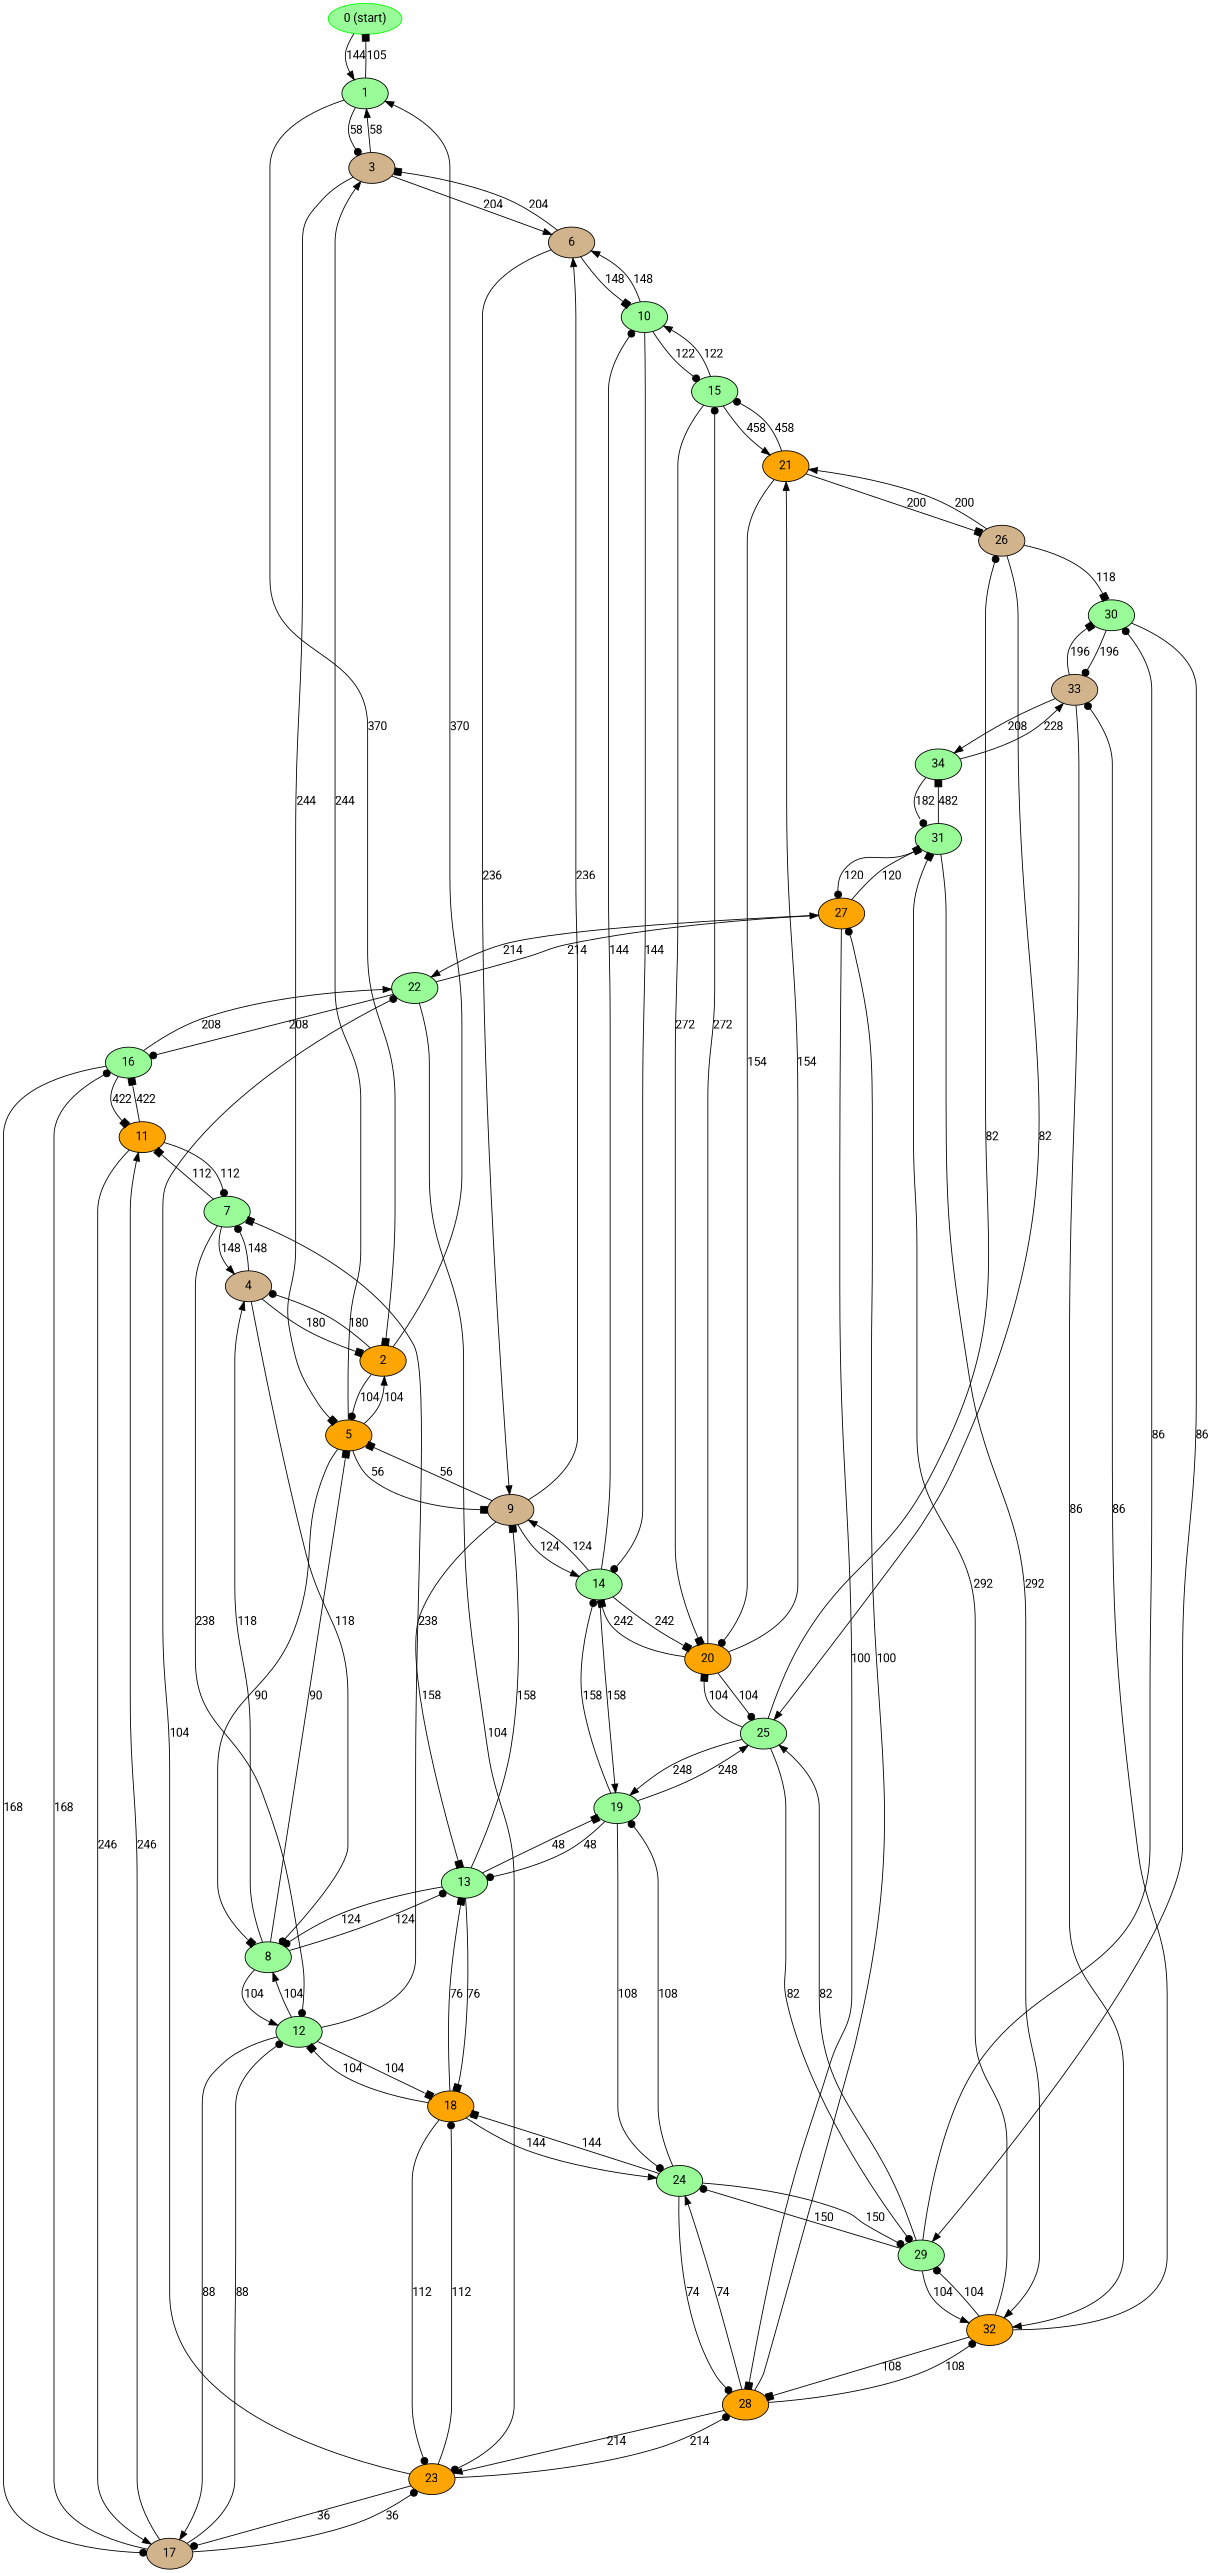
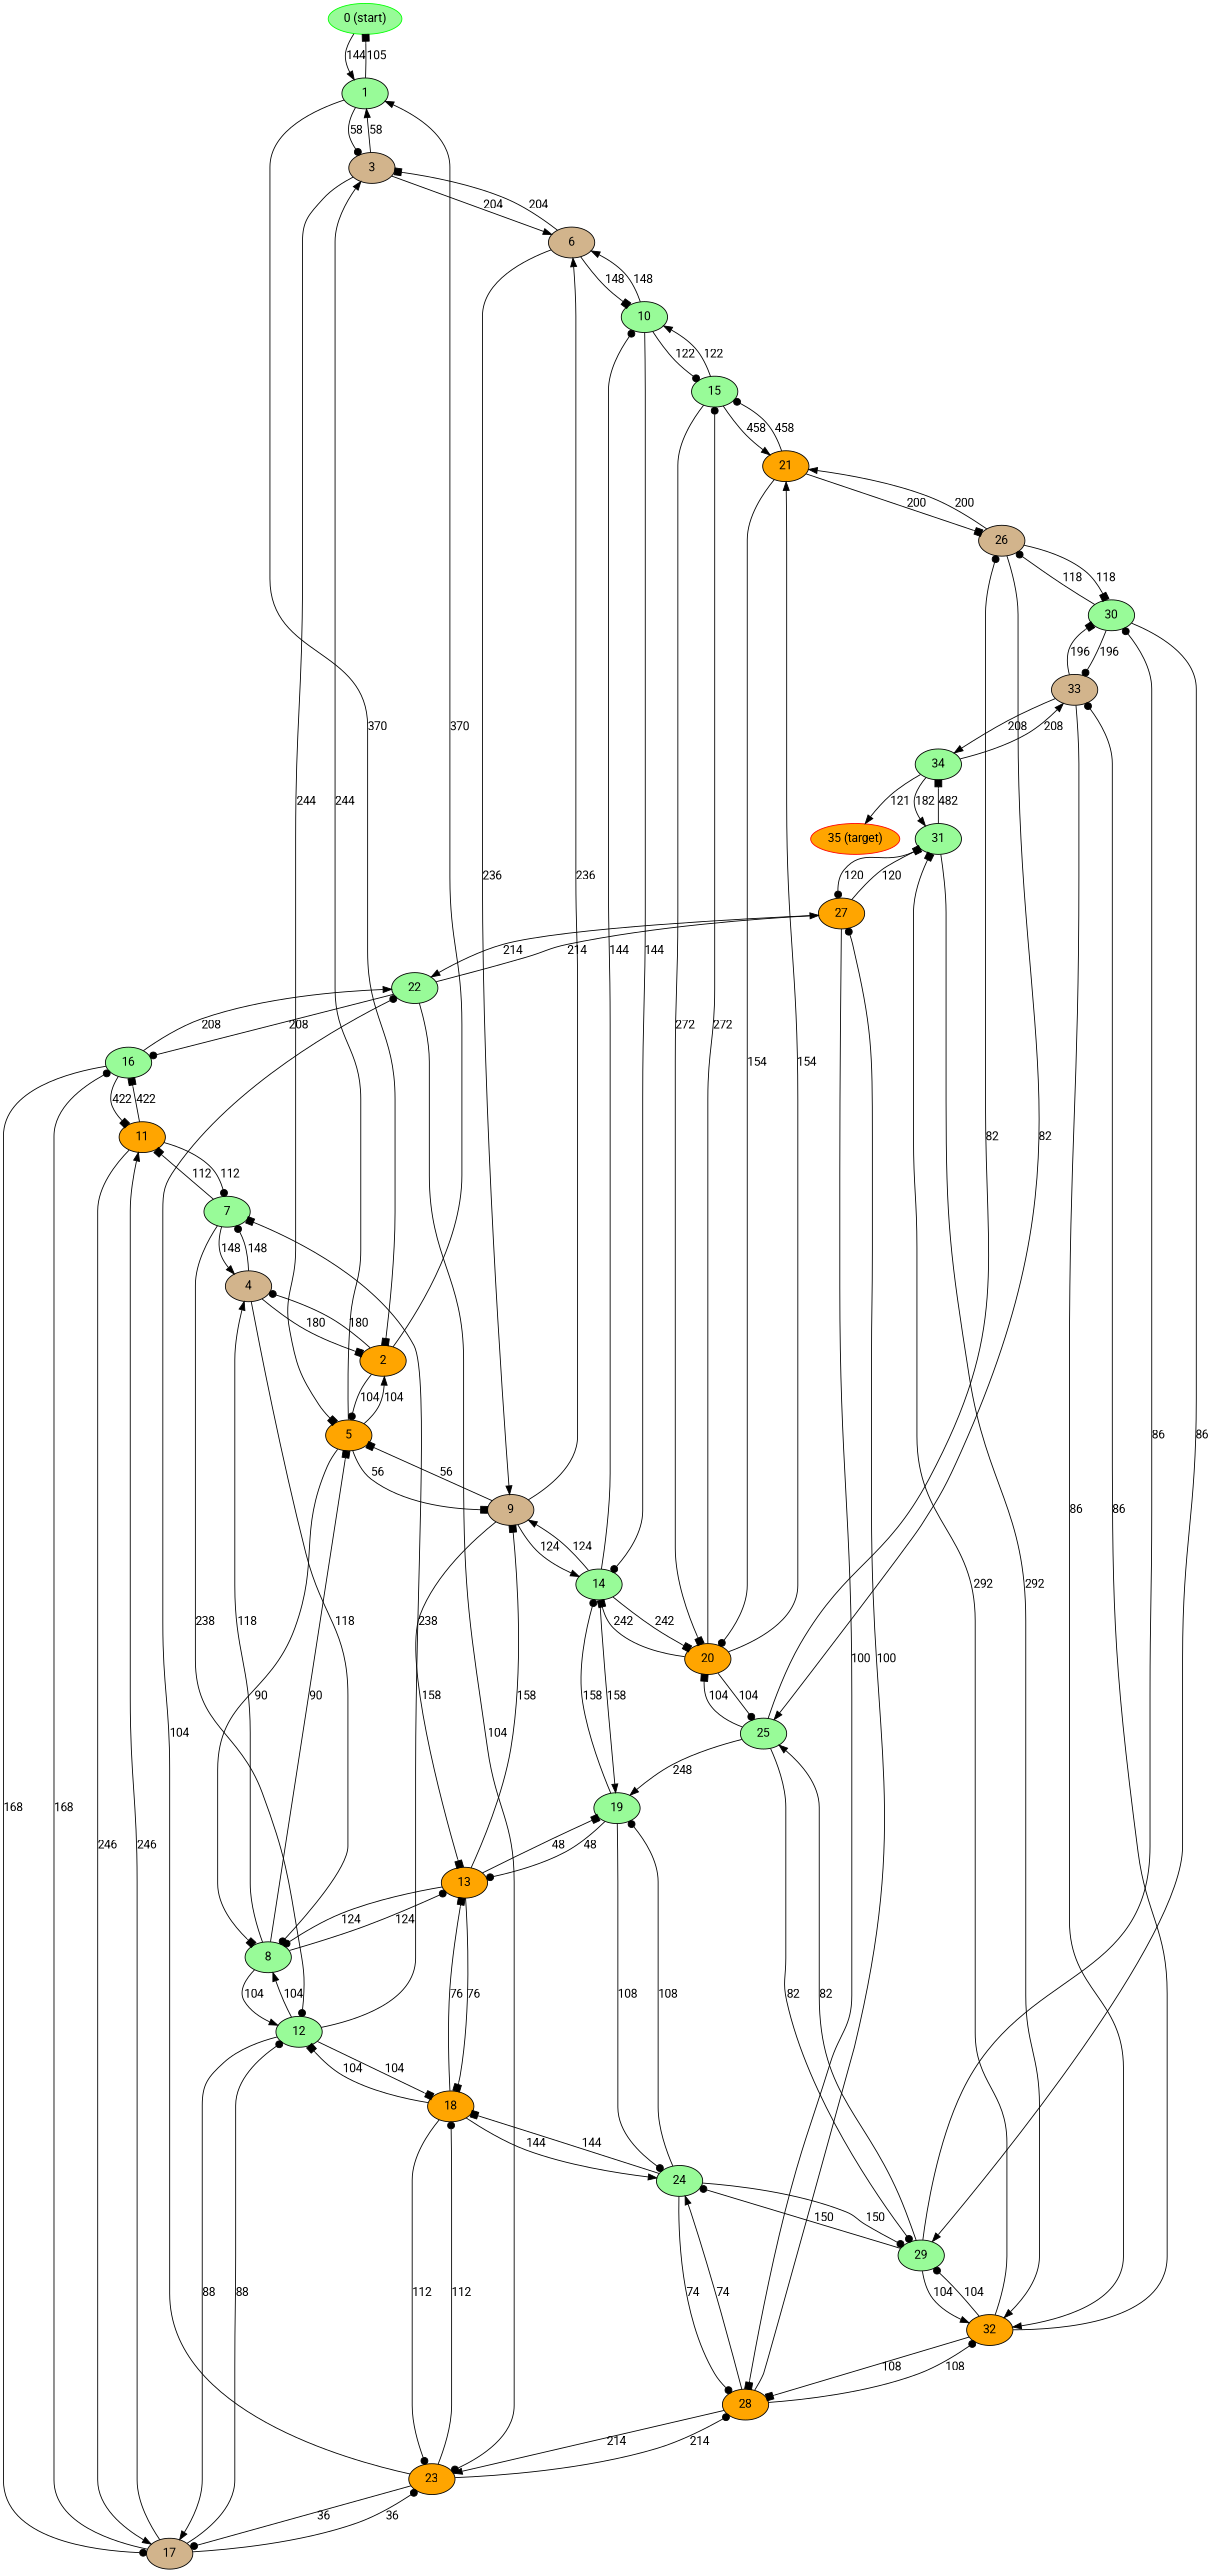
none -> (1058, 581)
(1054, 727) -> (1054, 727)
(915, 797) -> (915, 797)
none -> (855, 839)
(691, 1779) -> none
(464, 1883) -> (464, 1883)
